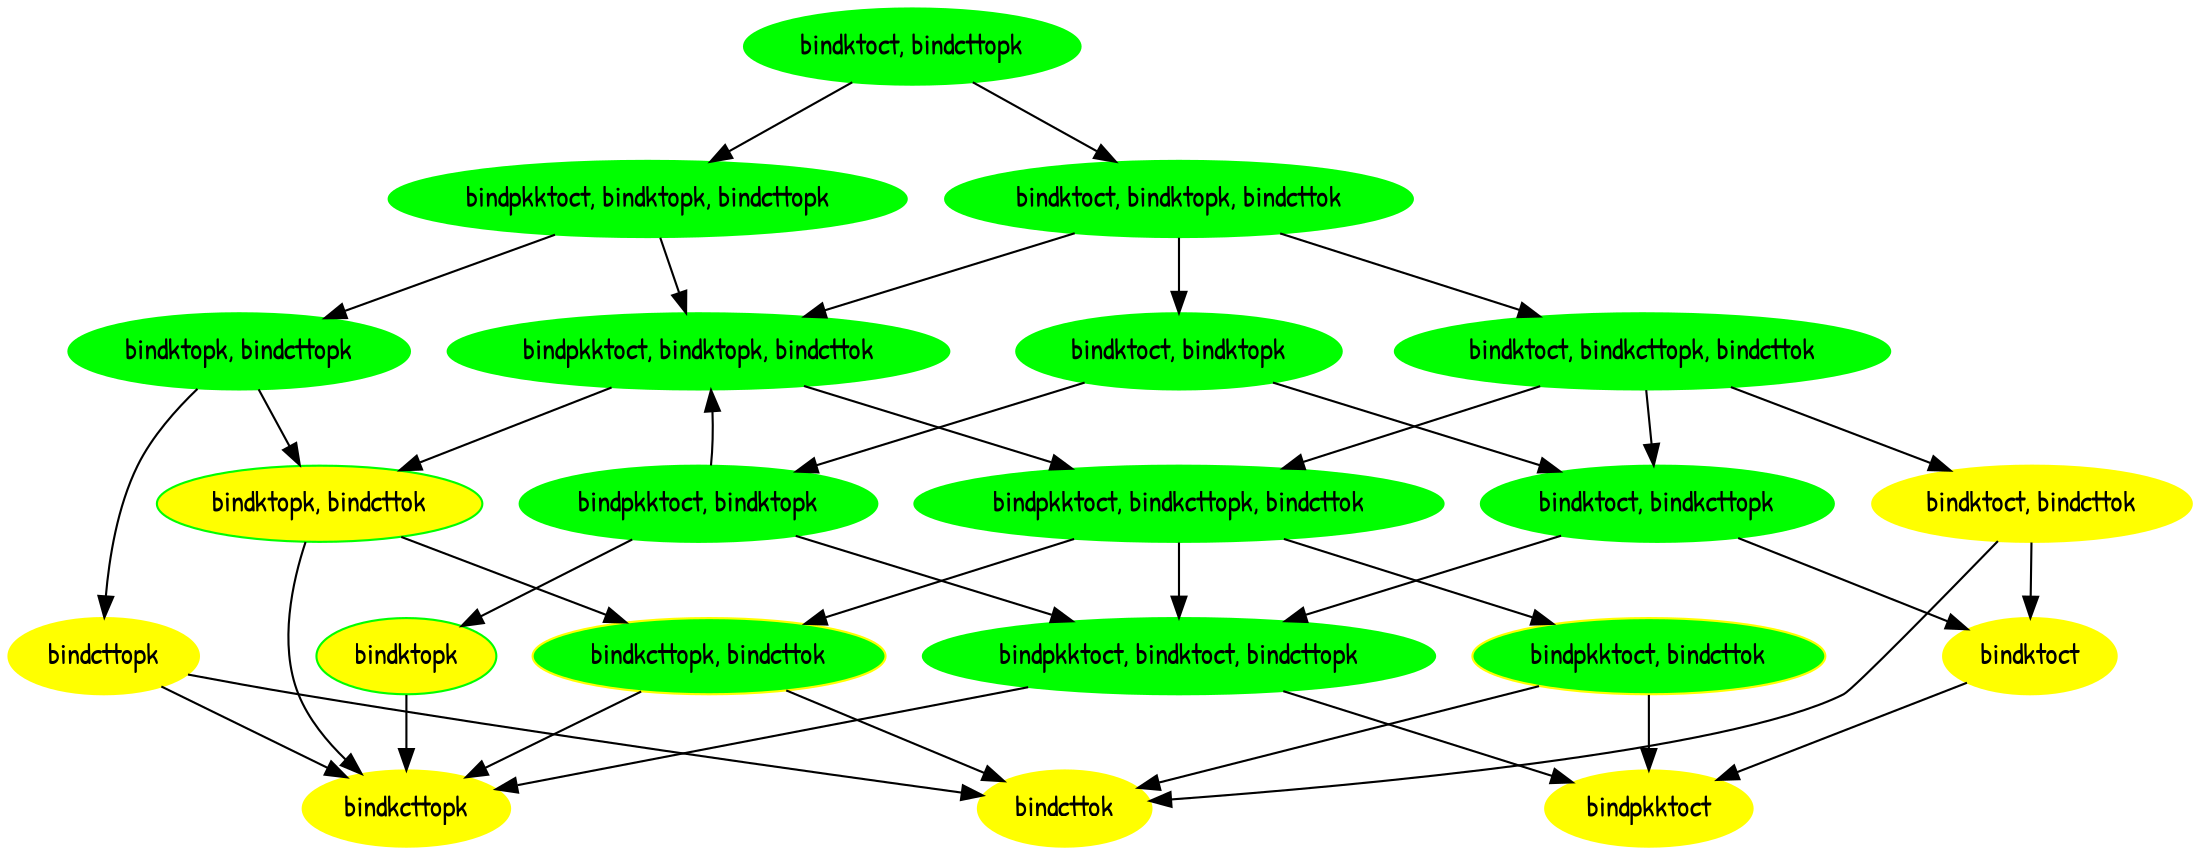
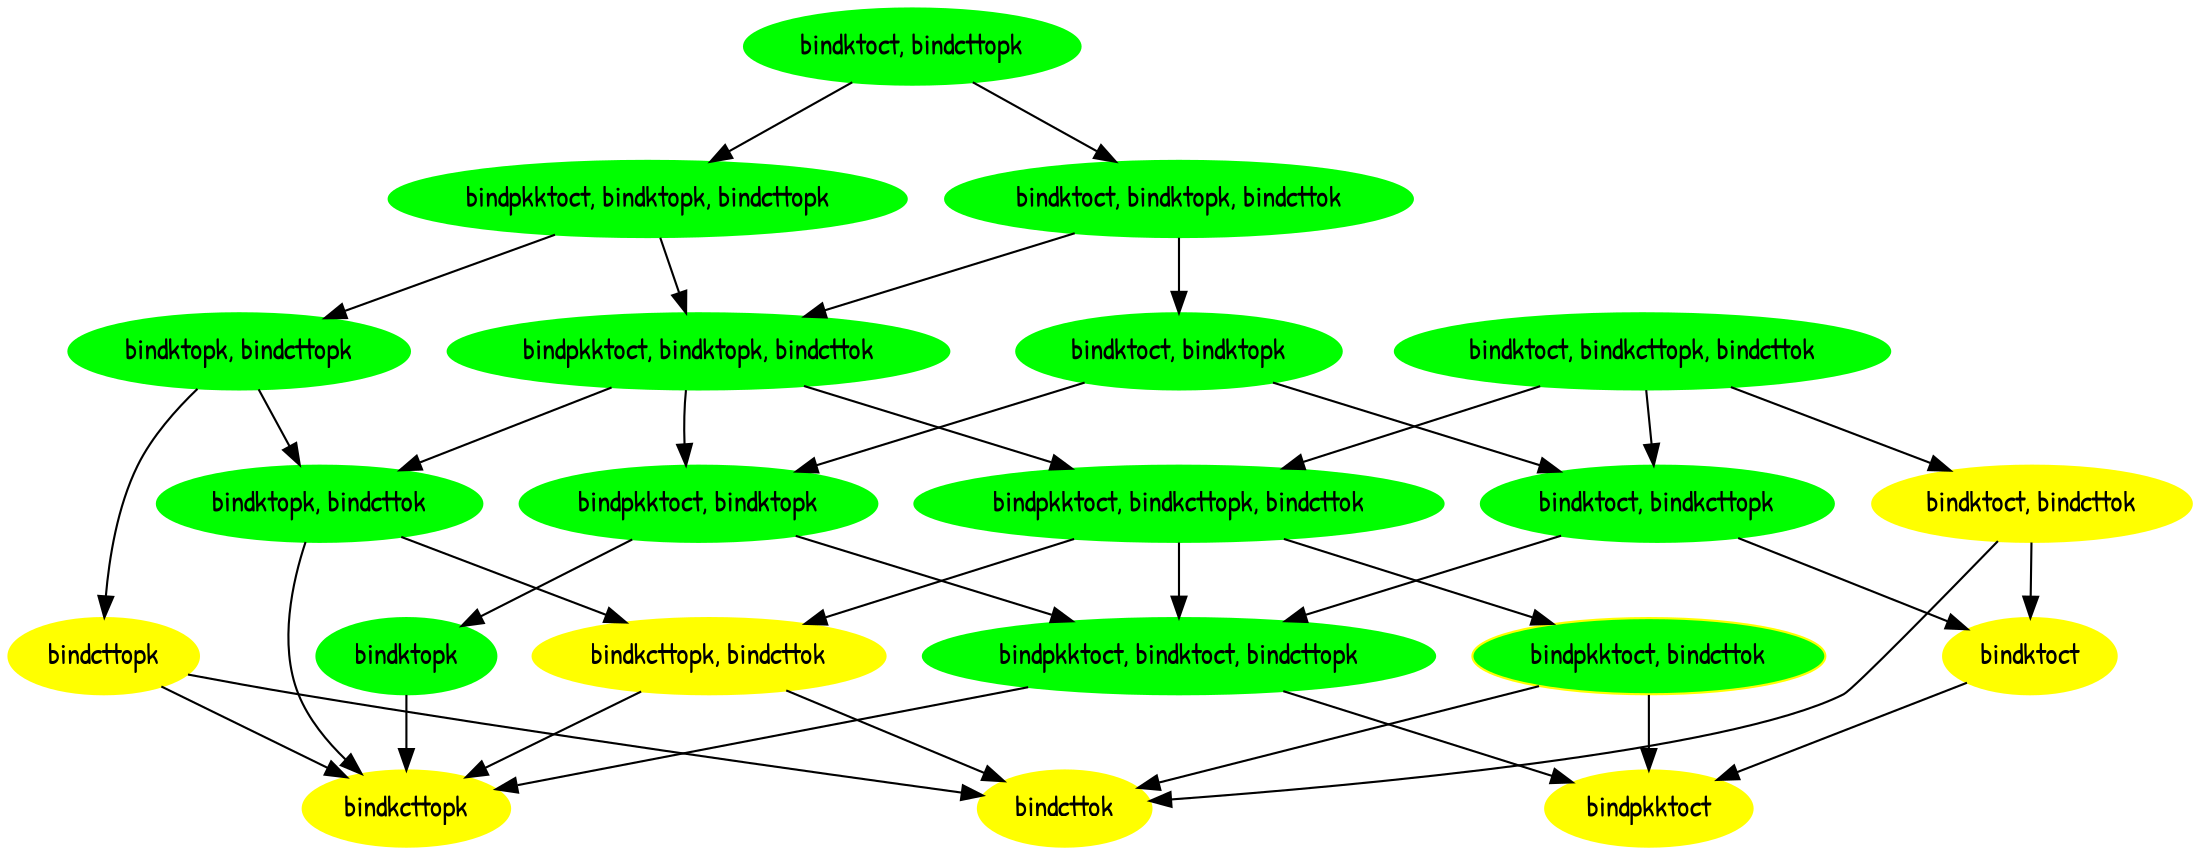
(1400, 272) -> none
(713, 438) -> (684, 417)
(320, 504) -> (320, 504)
(406, 656) -> (406, 656)
(709, 656) -> (709, 656)
